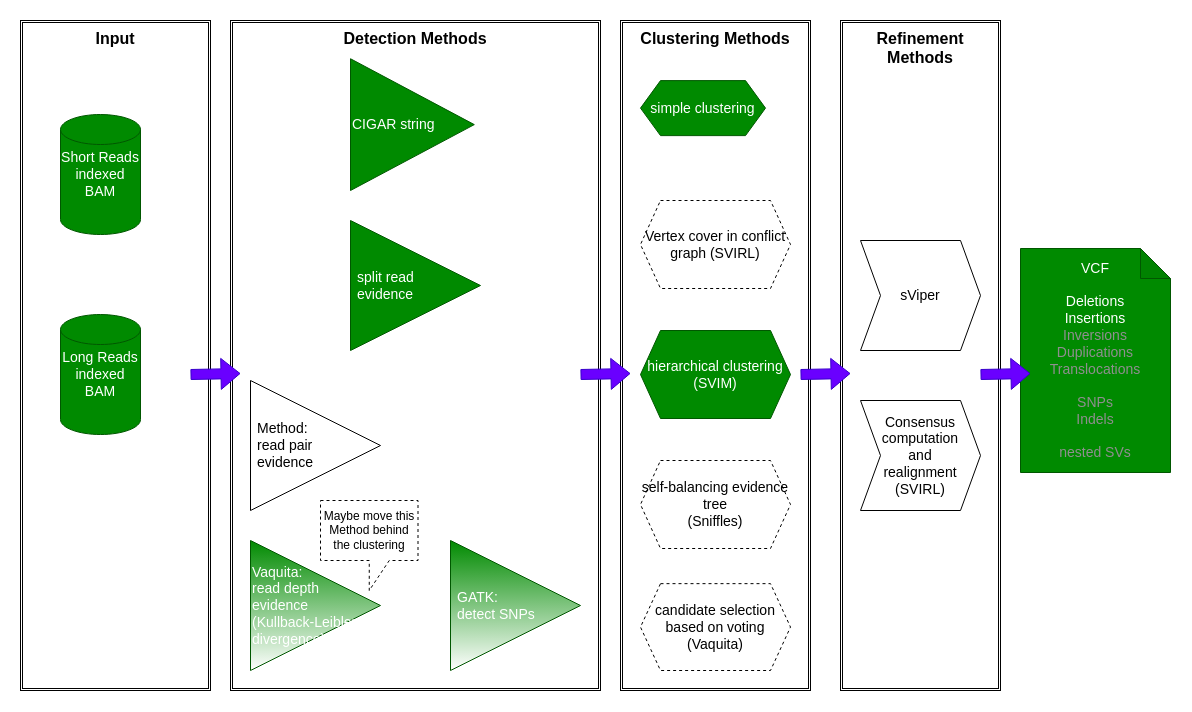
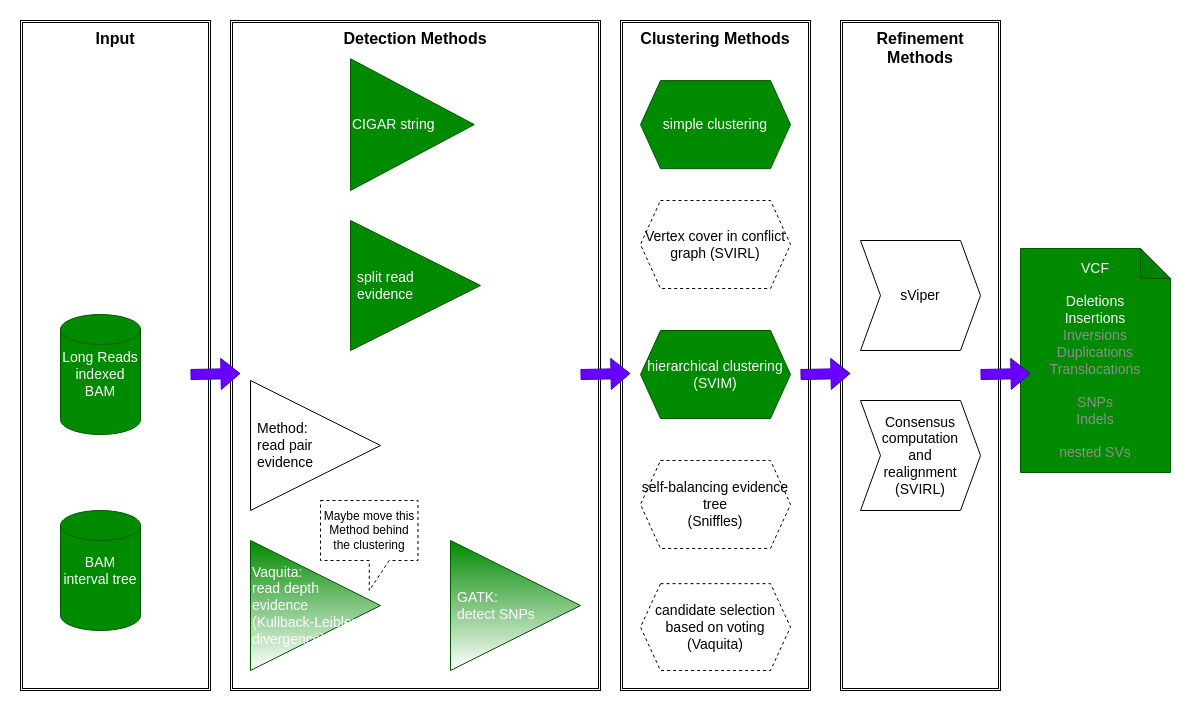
(703, 108) -> (716, 125)
(101, 175) -> none
none -> (101, 571)
